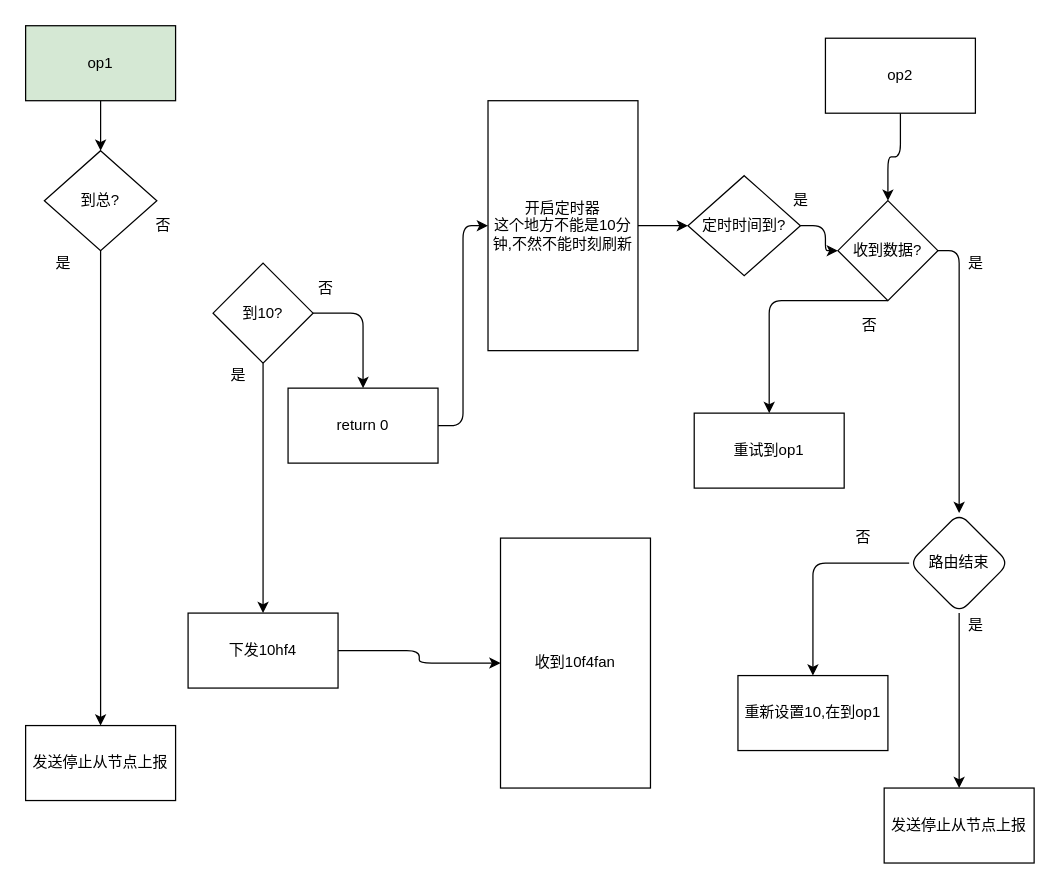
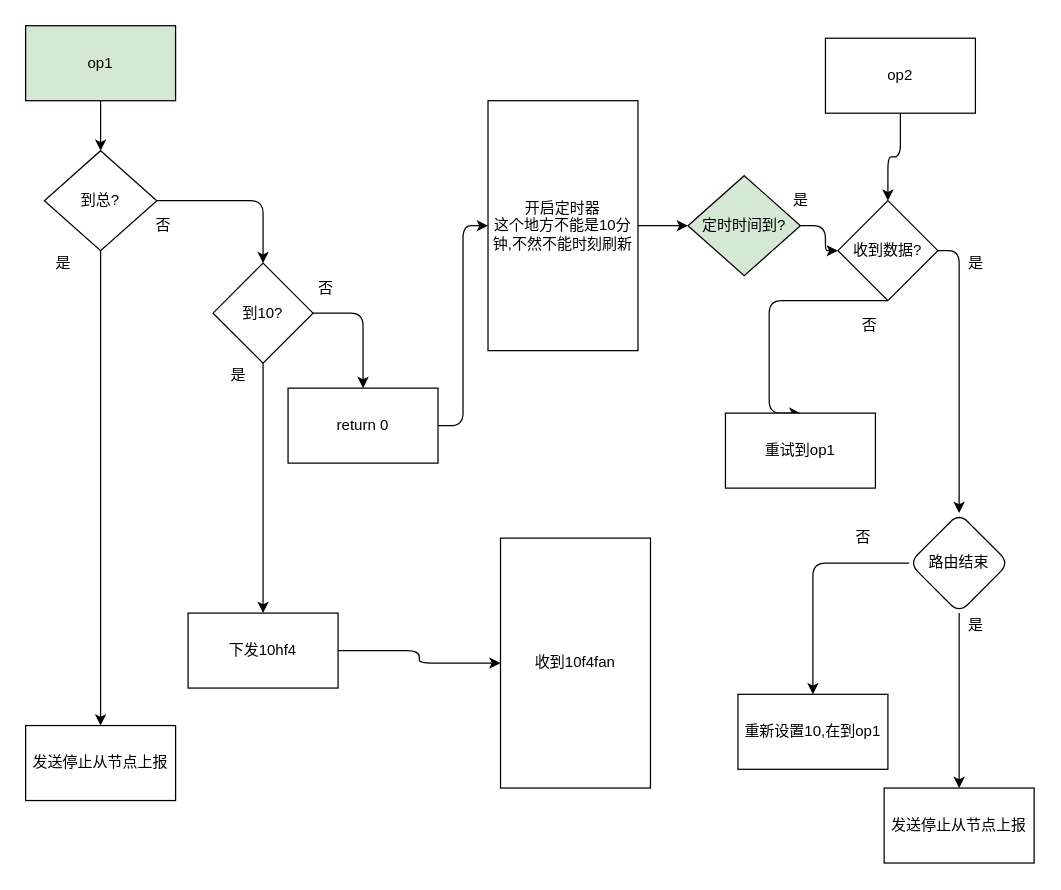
none -> (231, 201)
(744, 226) -> (744, 226)
(769, 451) -> (801, 451)
(813, 713) -> (813, 732)
